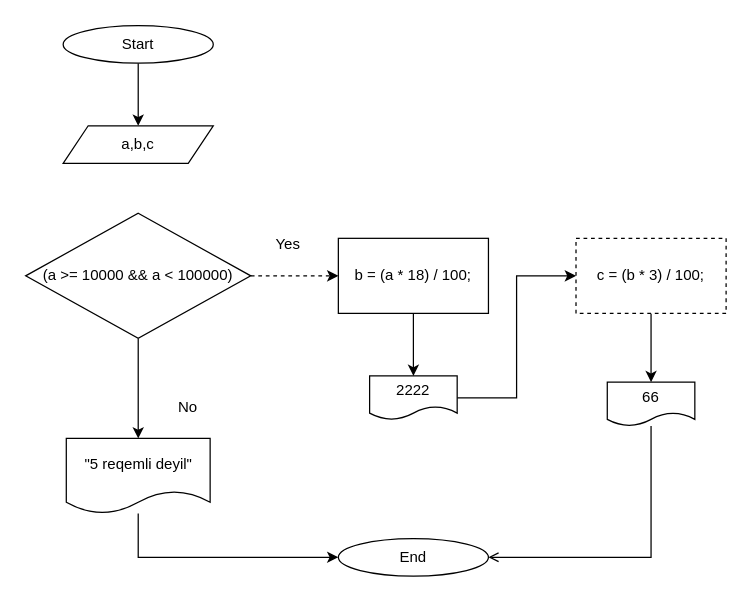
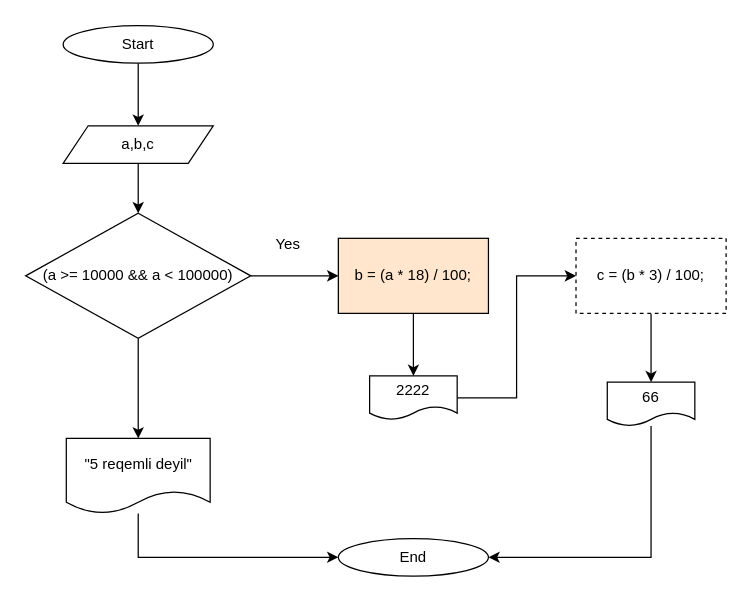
none -> (138, 184)
(290, 276) -> (290, 276)
(413, 276) -> (413, 276)
(188, 407) -> none
(495, 557) -> (498, 557)
